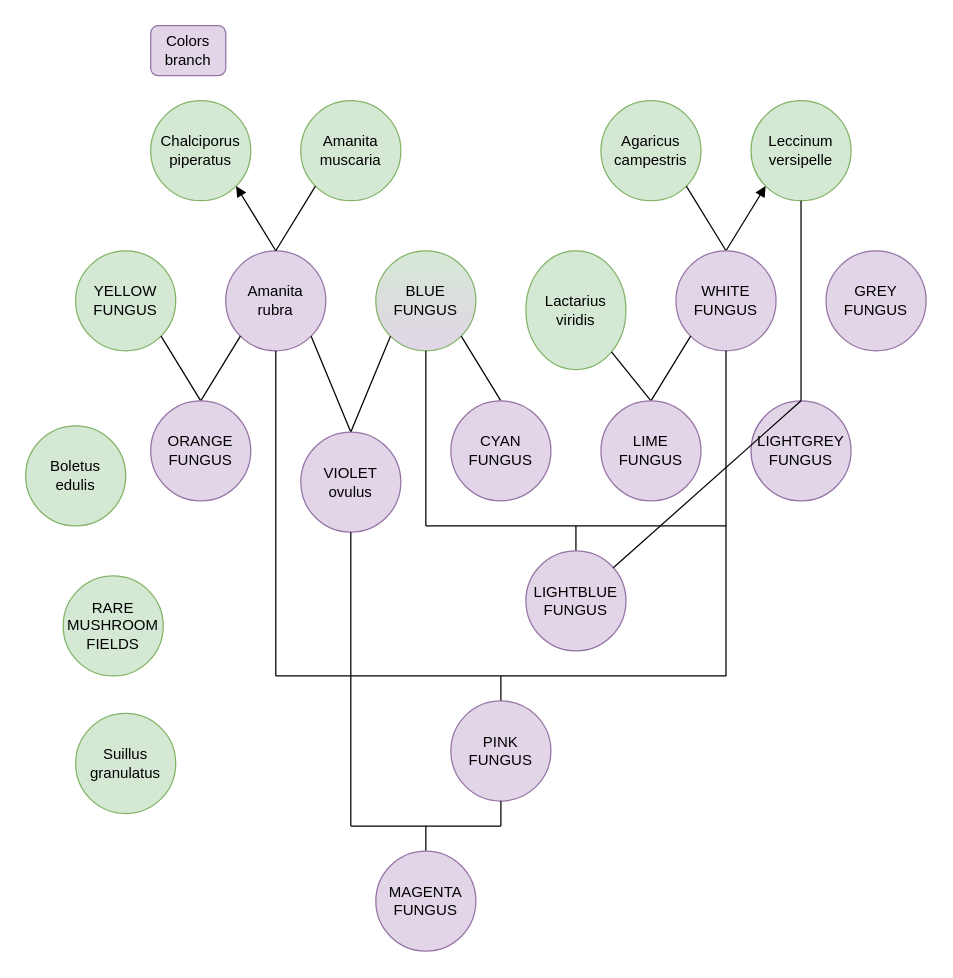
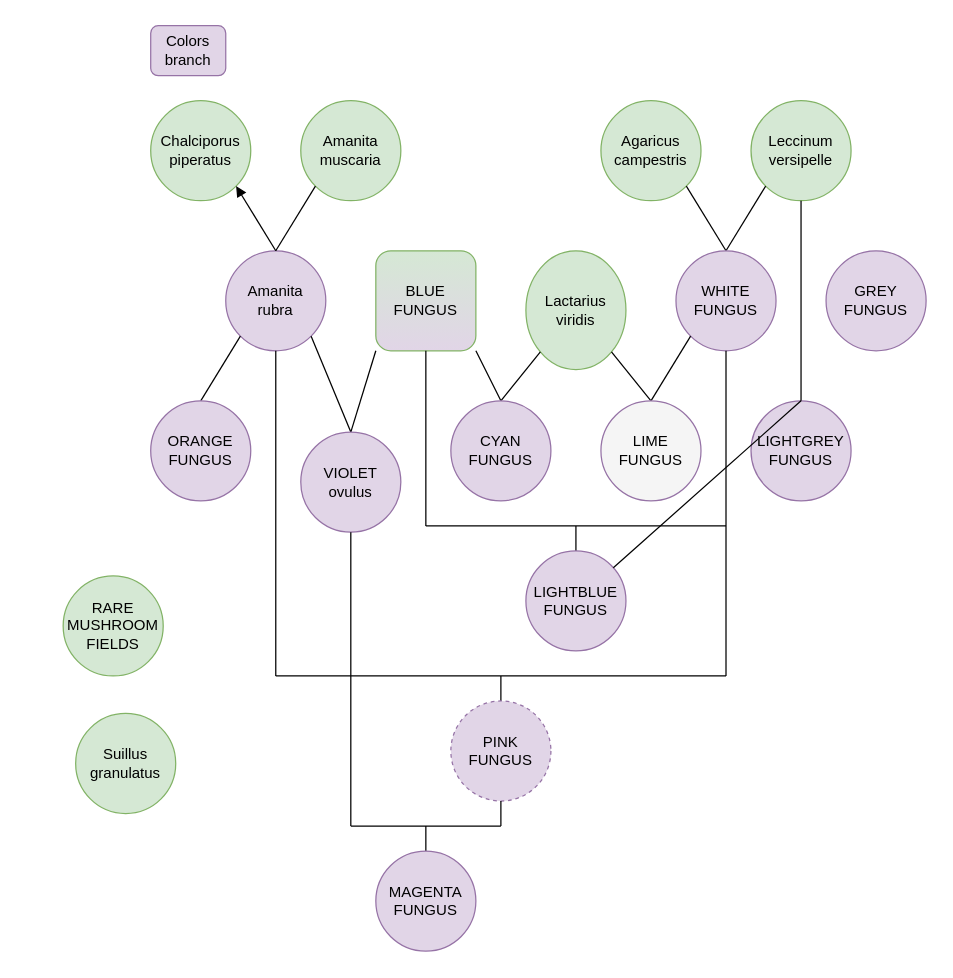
(759, 195) -> (762, 191)
(126, 301) -> none
(426, 301) -> (426, 301)
(179, 366) -> none
none -> (520, 376)
(651, 451) -> (651, 451)
(76, 476) -> none
(501, 751) -> (501, 751)
